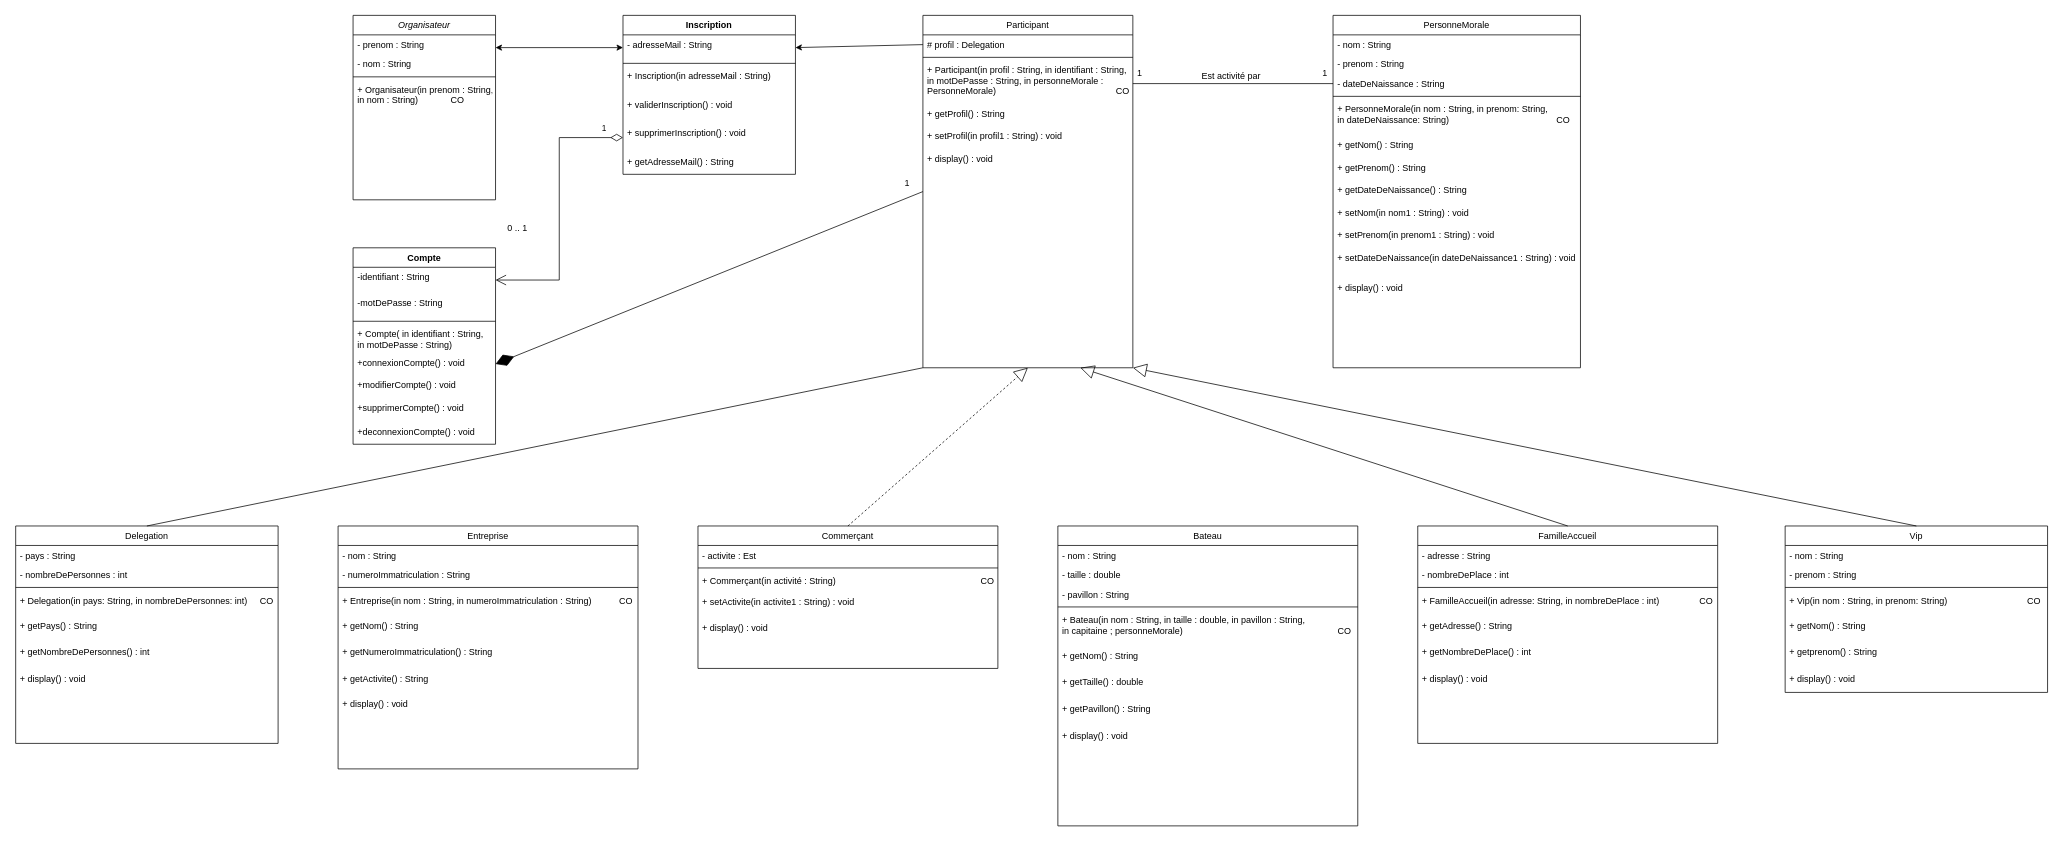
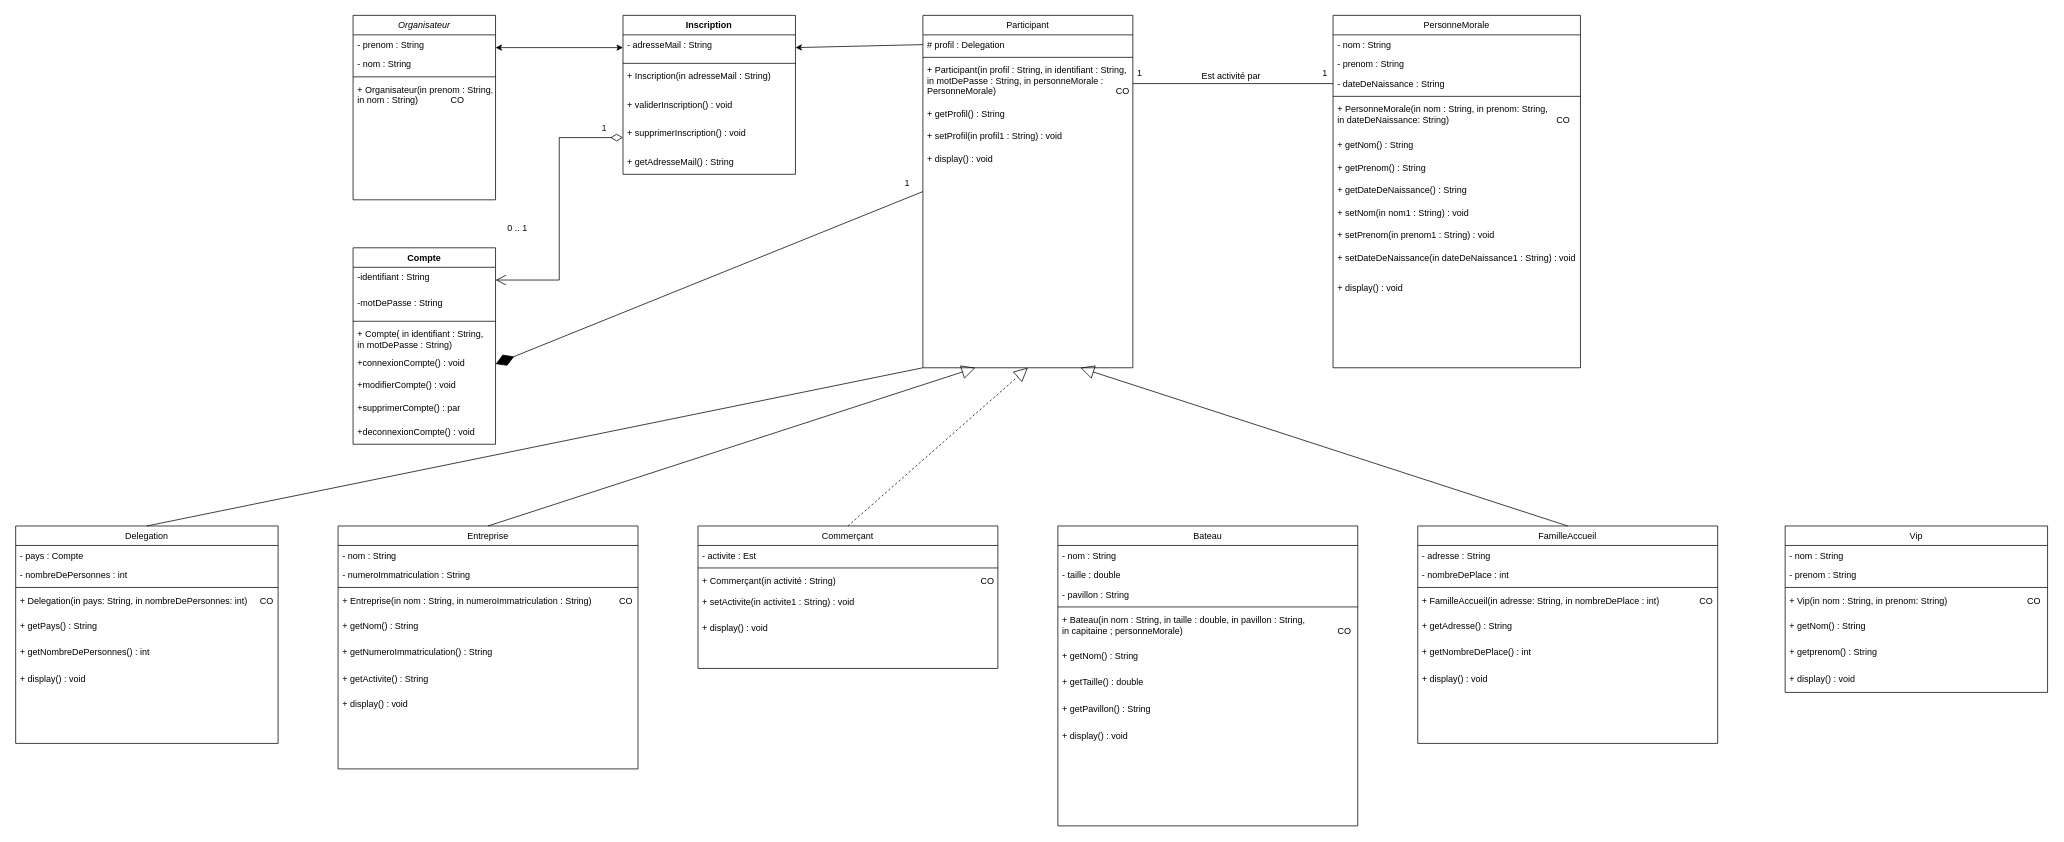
(414, 408) -> (413, 408)
(1531, 448) -> none
none -> (725, 449)
(51, 556) -> (53, 556)
